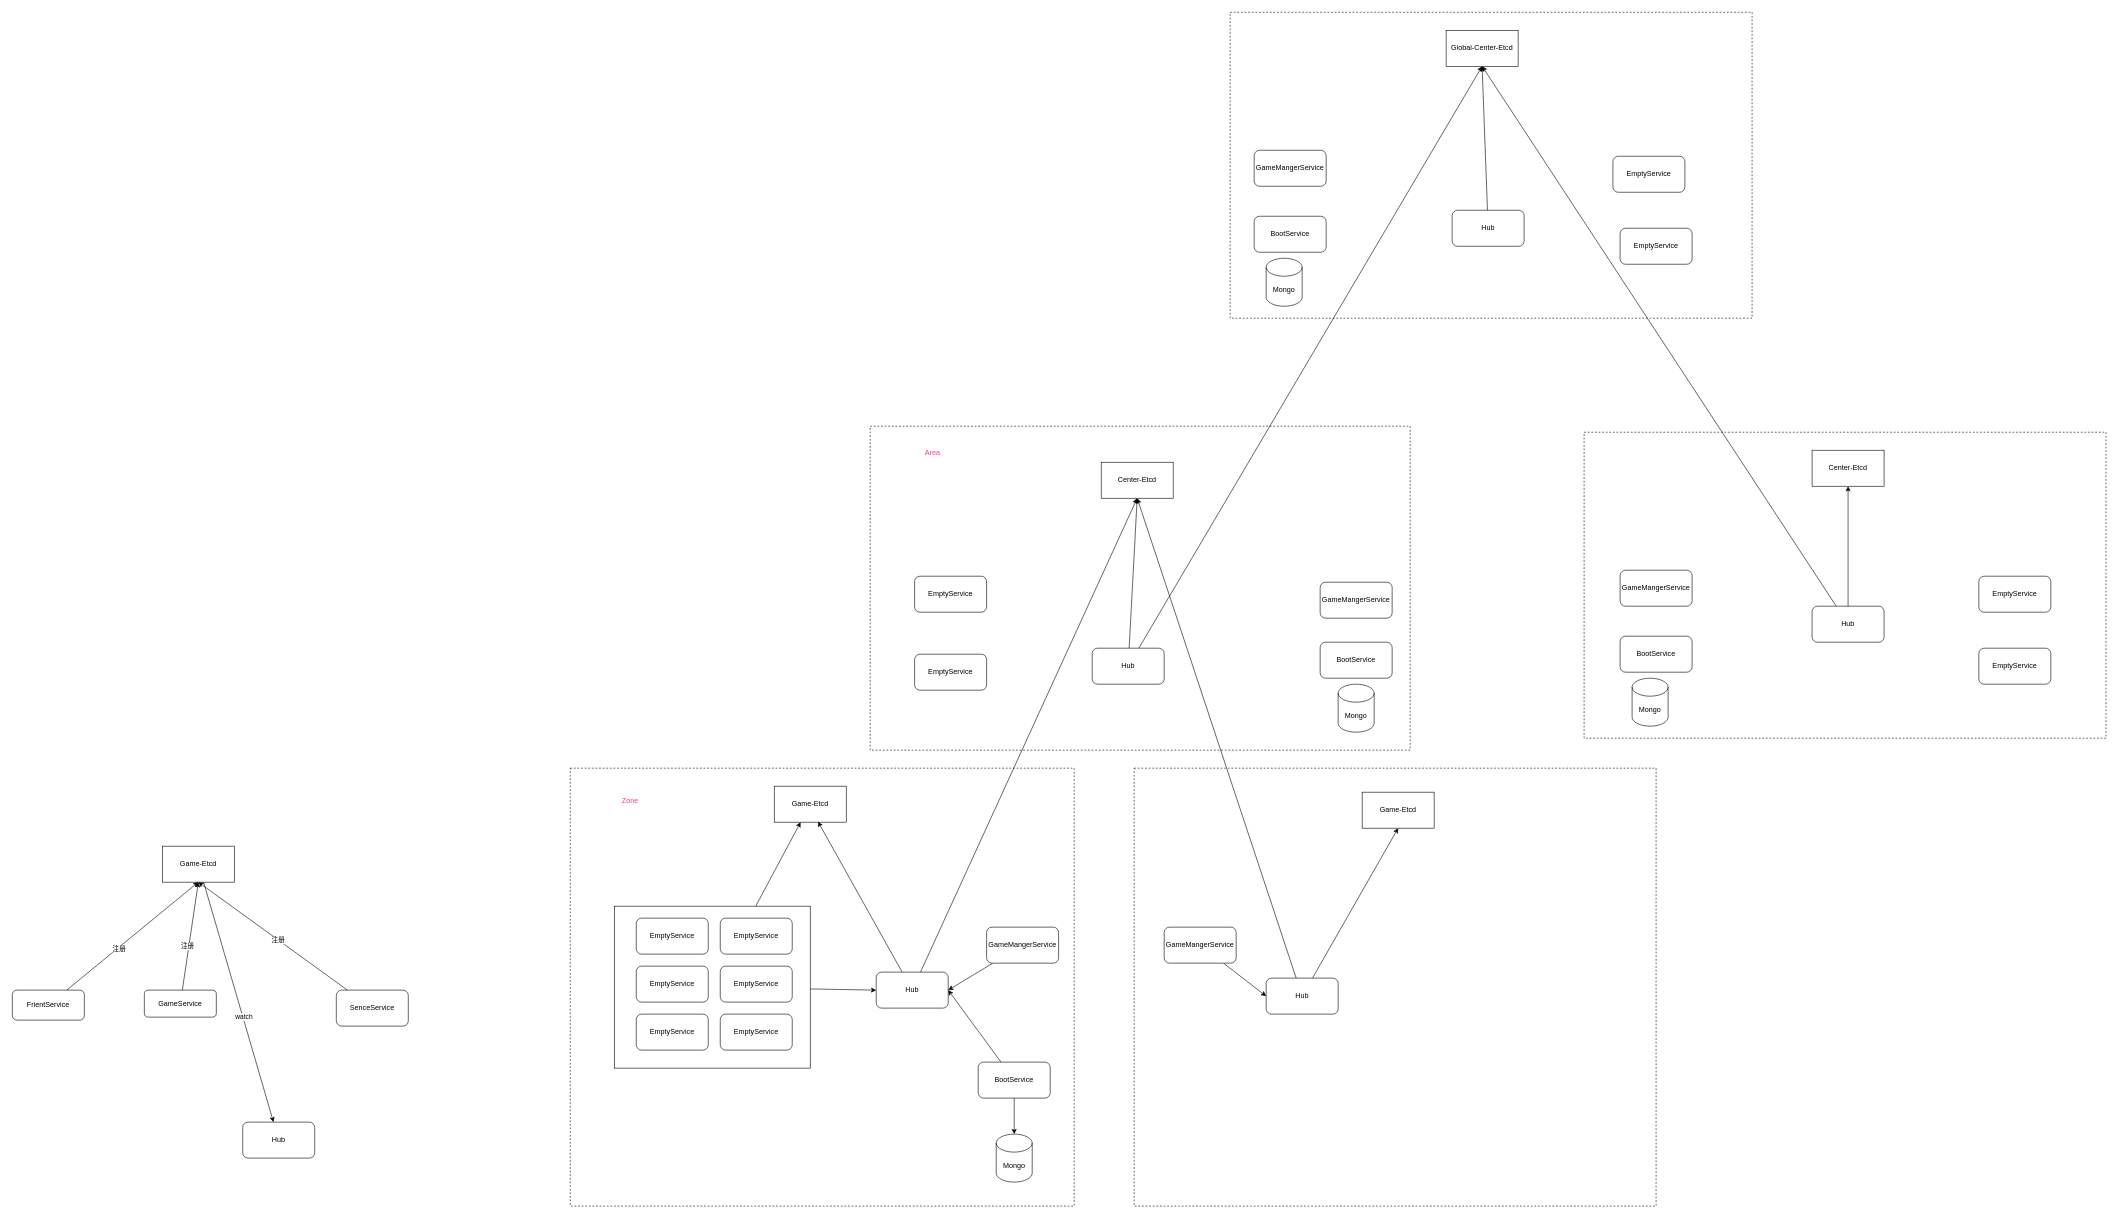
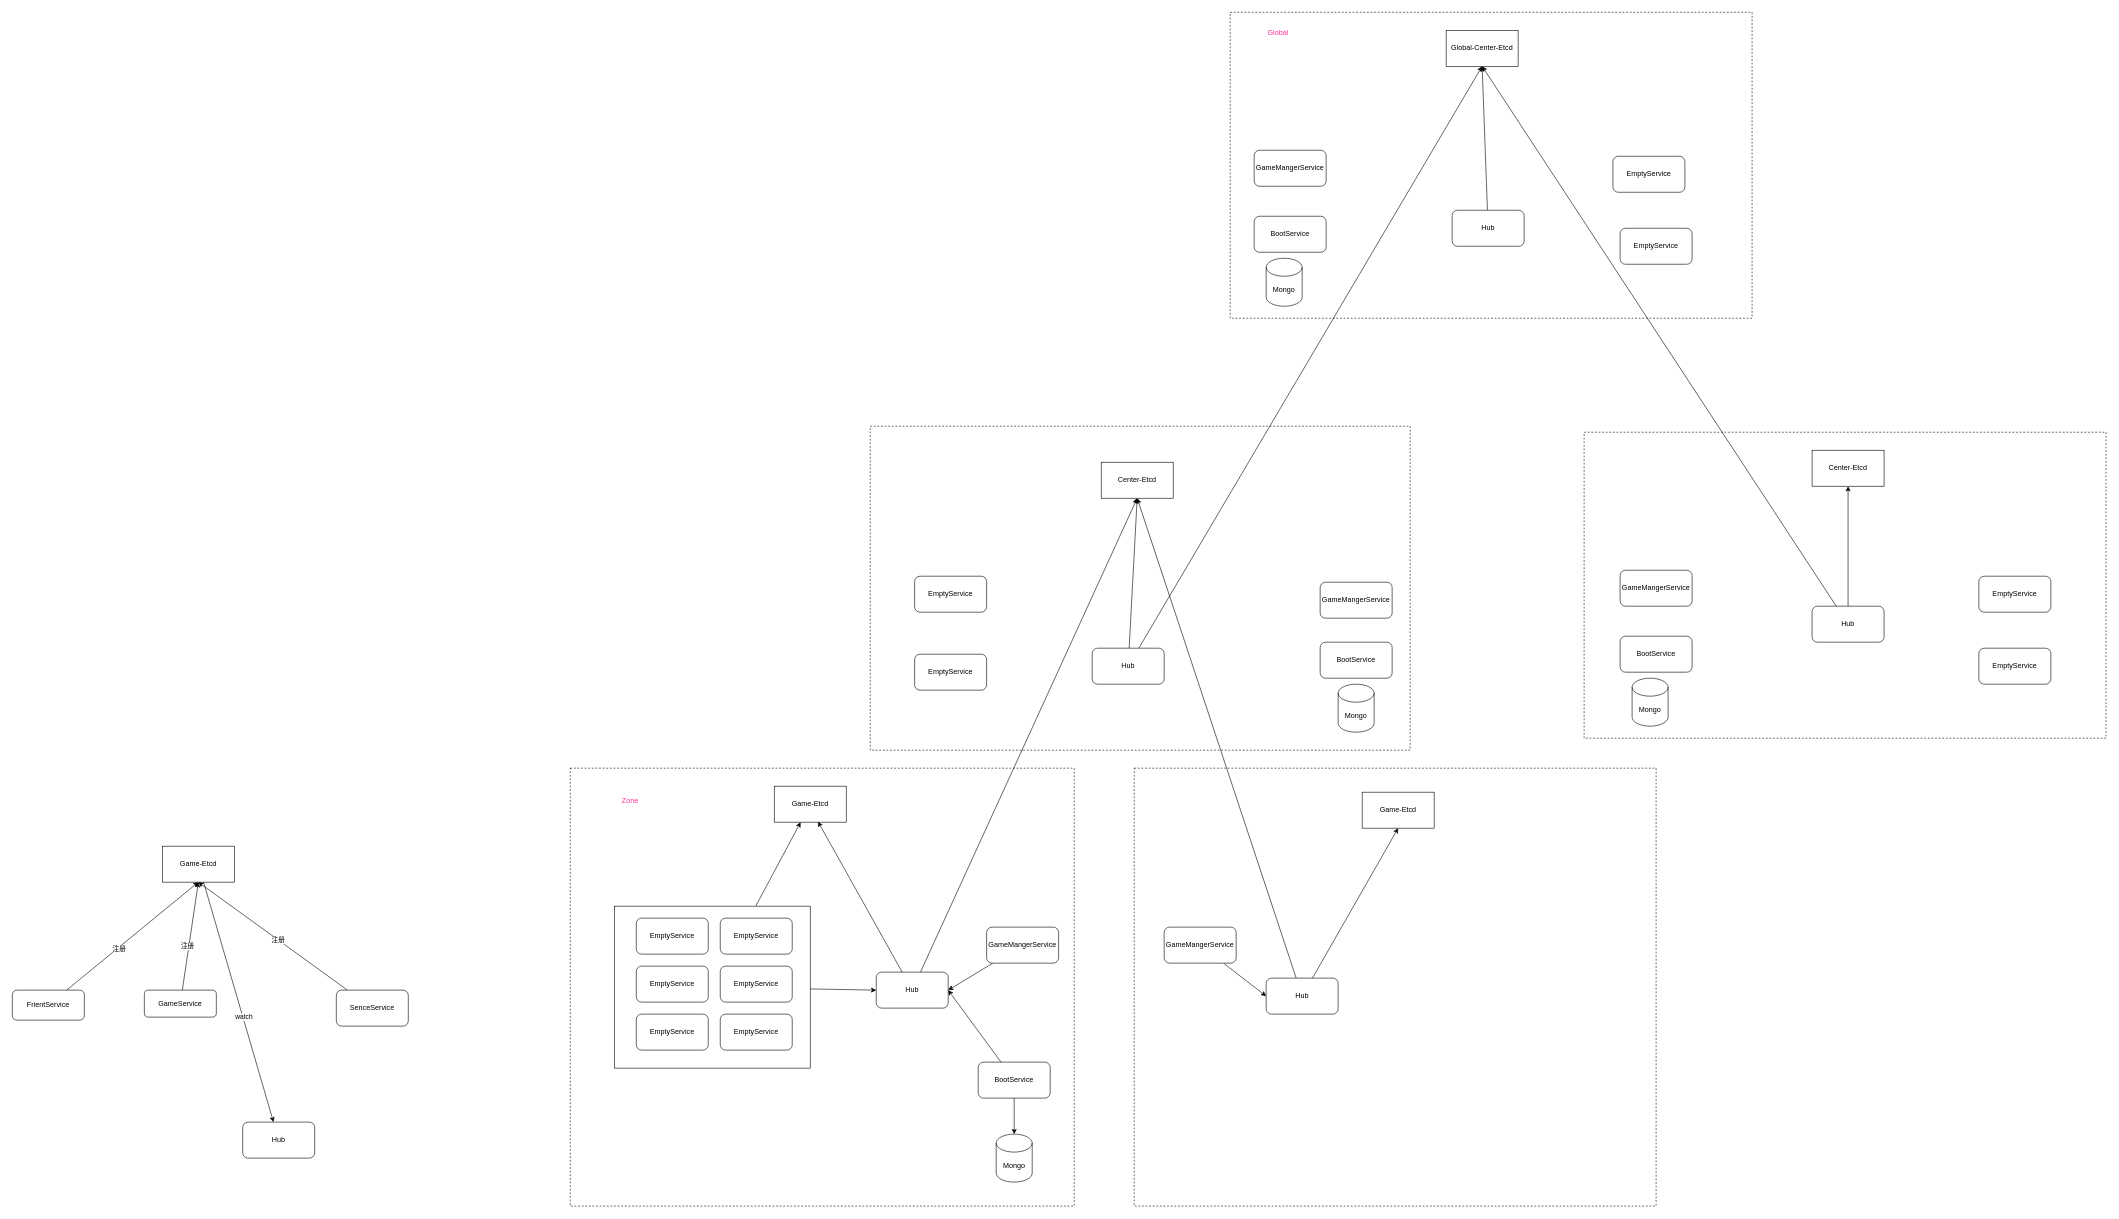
none -> (1278, 33)
(933, 453) -> none
